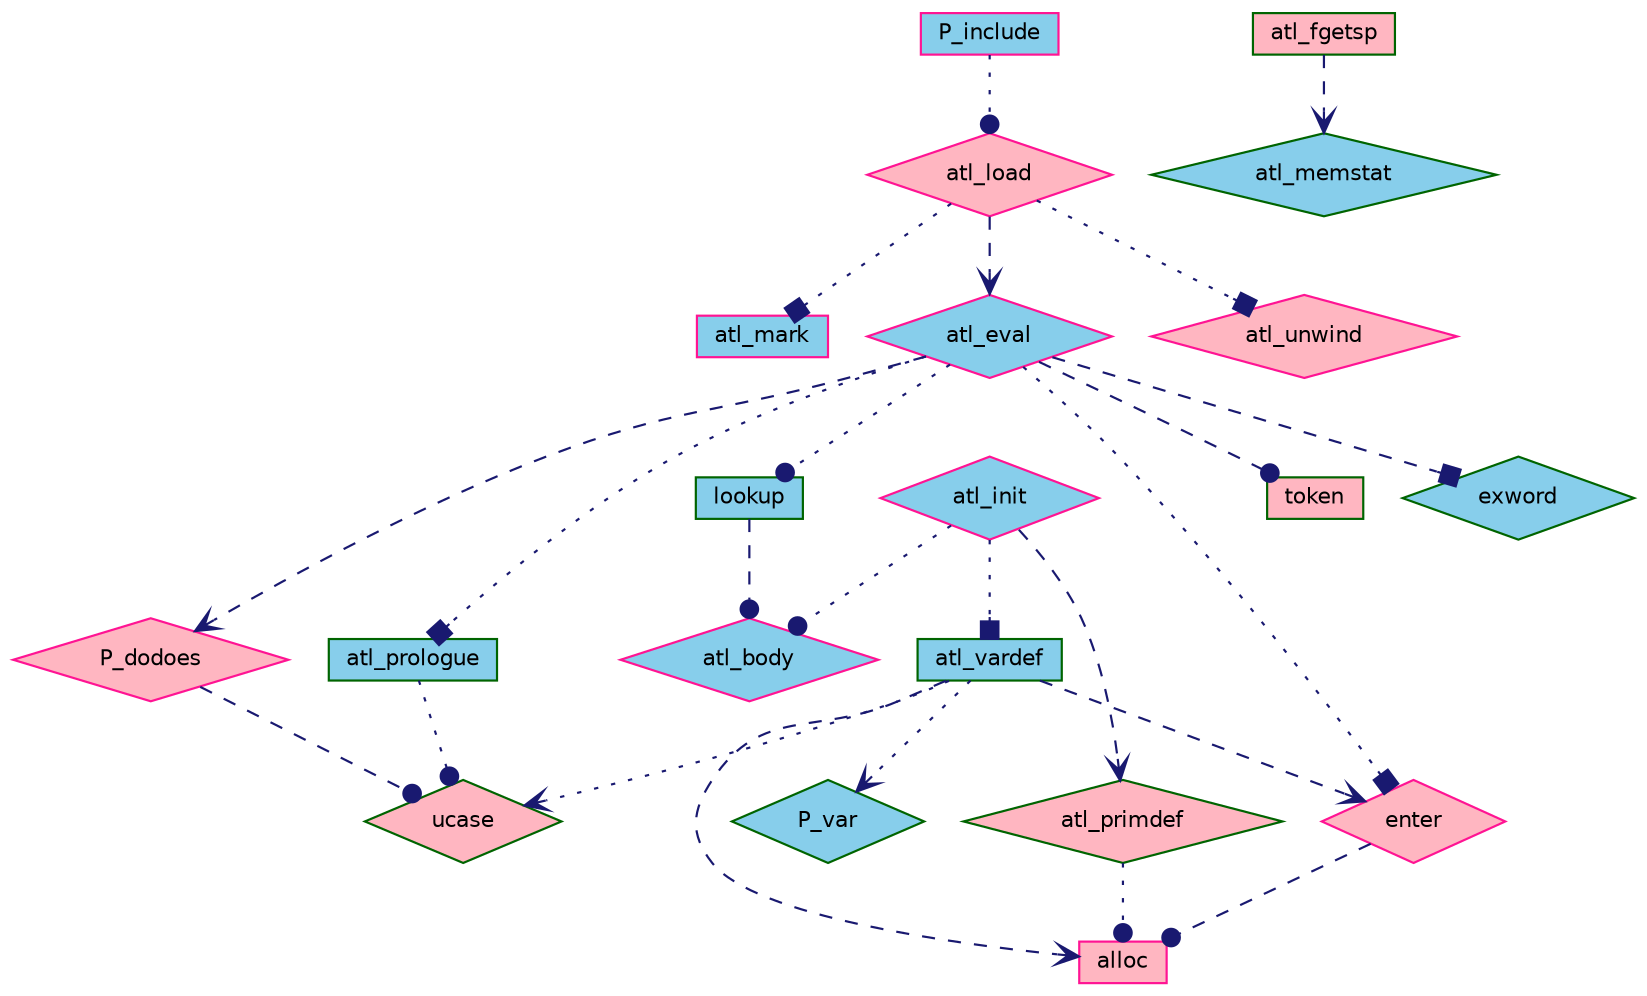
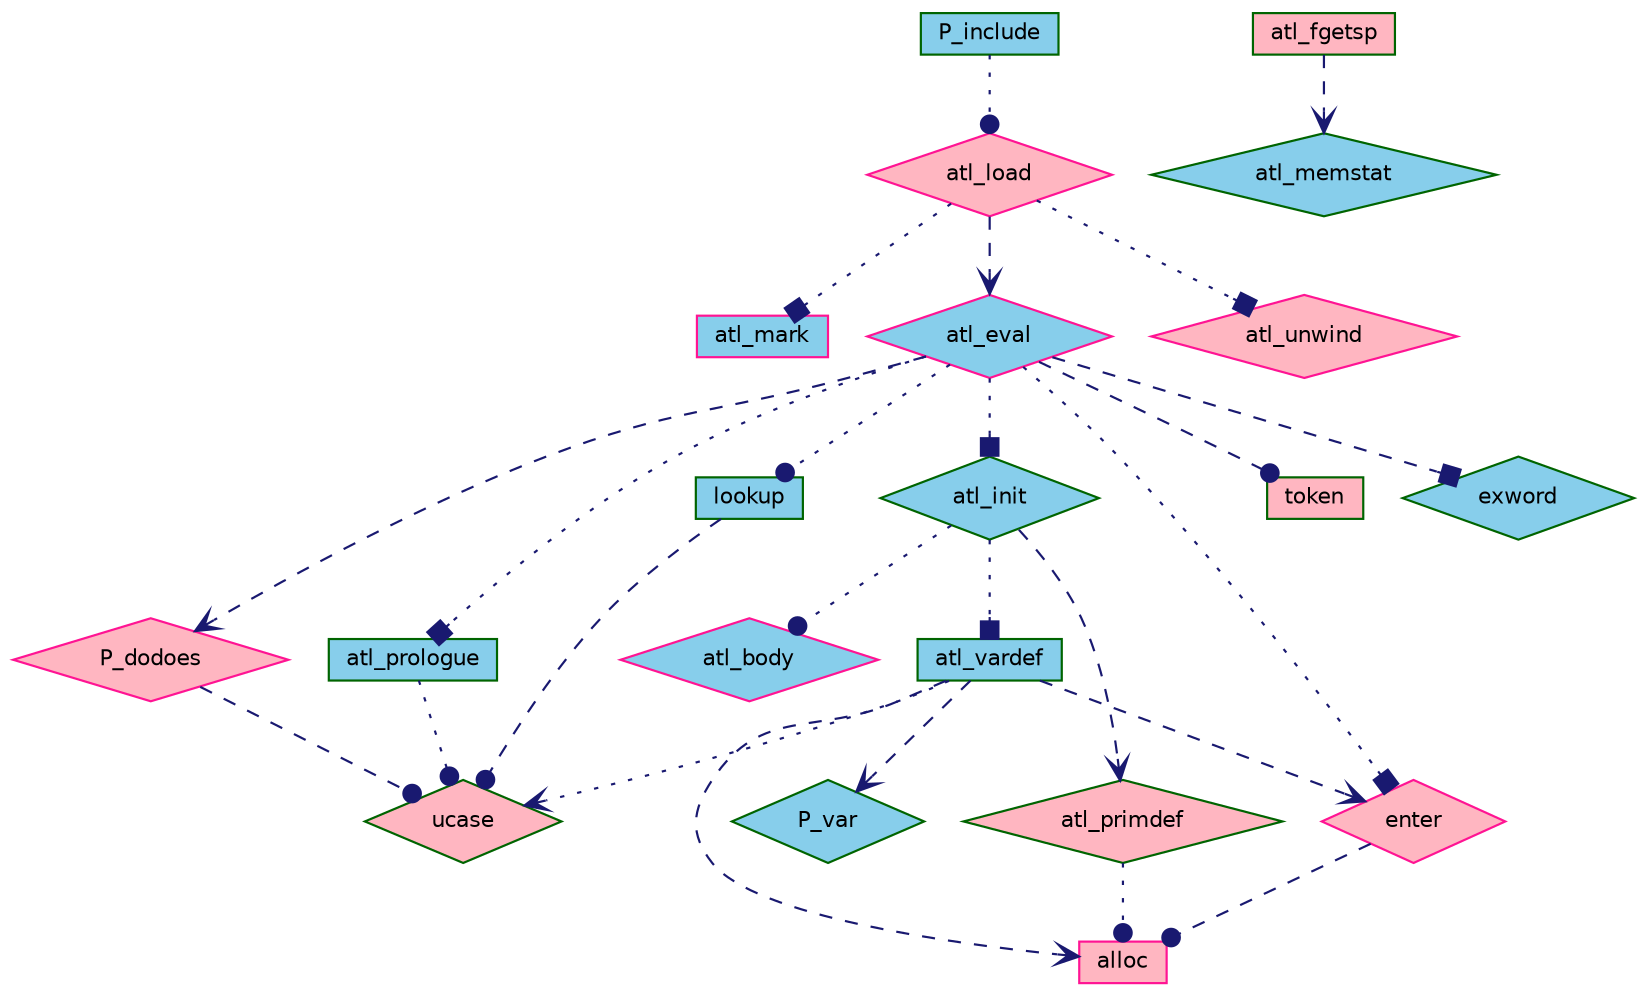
(990, 34) -> (990, 34)
none -> (990, 406)
(990, 498) -> (990, 498)
(749, 559) -> (590, 631)
(921, 728) -> (921, 728)
